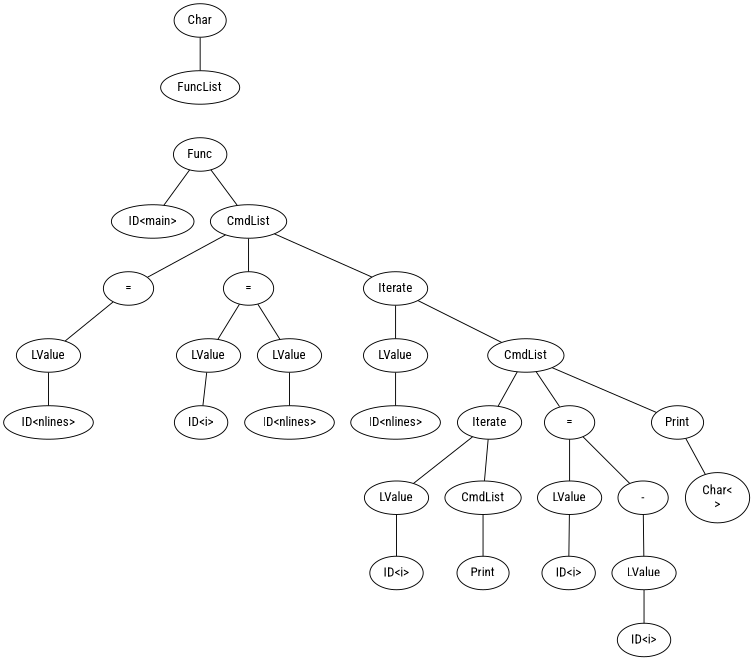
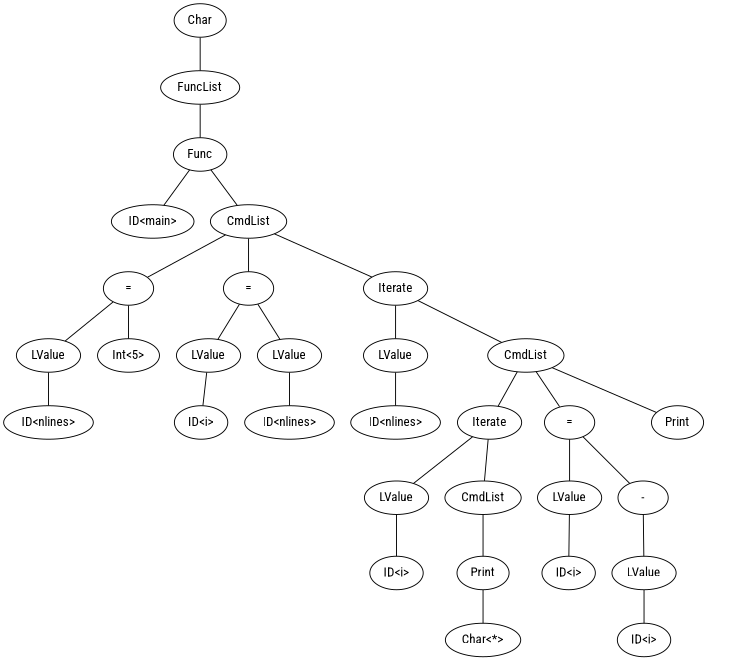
none -> (200, 121)
none -> (129, 355)
(718, 498) -> none
none -> (483, 640)
